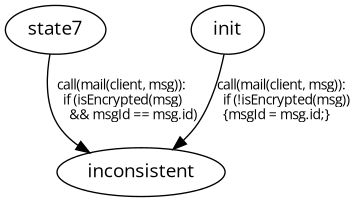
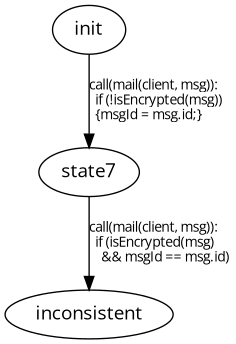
(210, 100) -> (89, 94)
